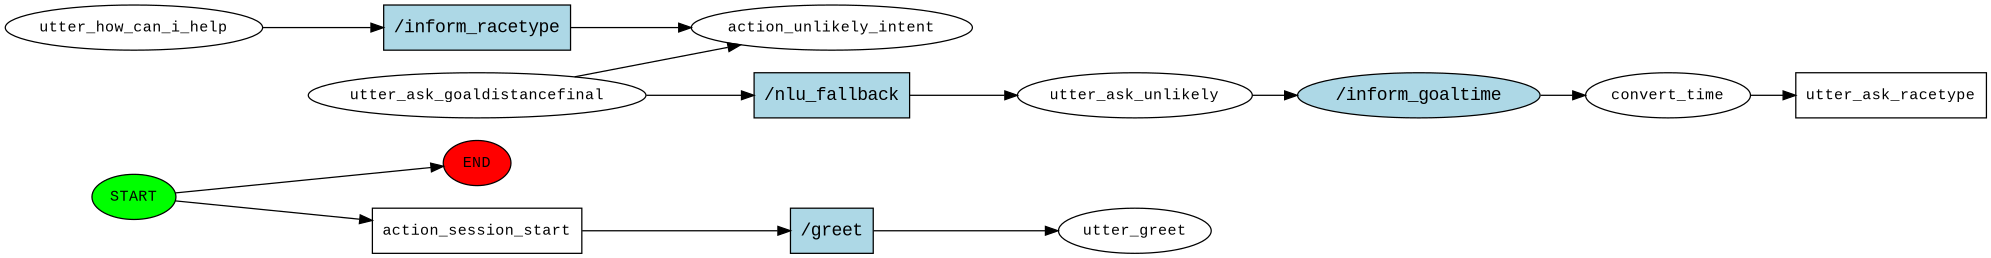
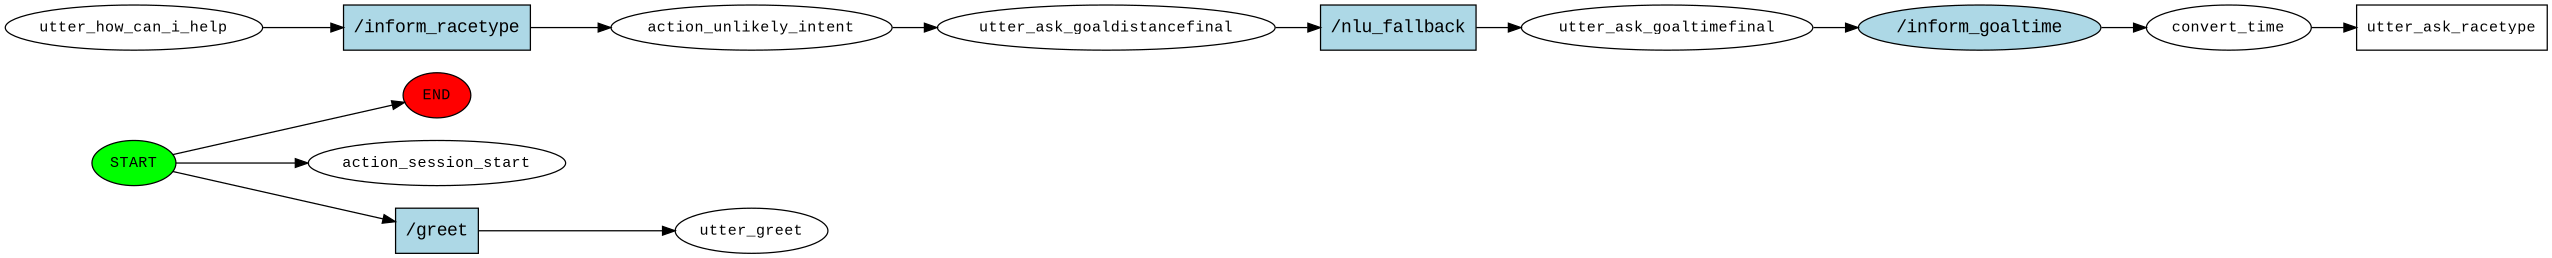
(651, 62) -> (908, 28)
(1135, 95) -> (1667, 28)
(477, 231) -> (437, 163)
(680, 231) -> (278, 195)
